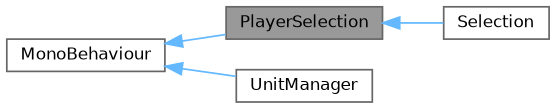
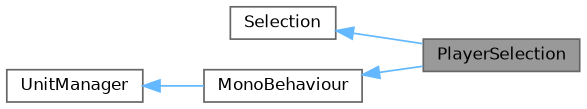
(422, 23) -> (388, 38)
(209, 73) -> (182, 86)
